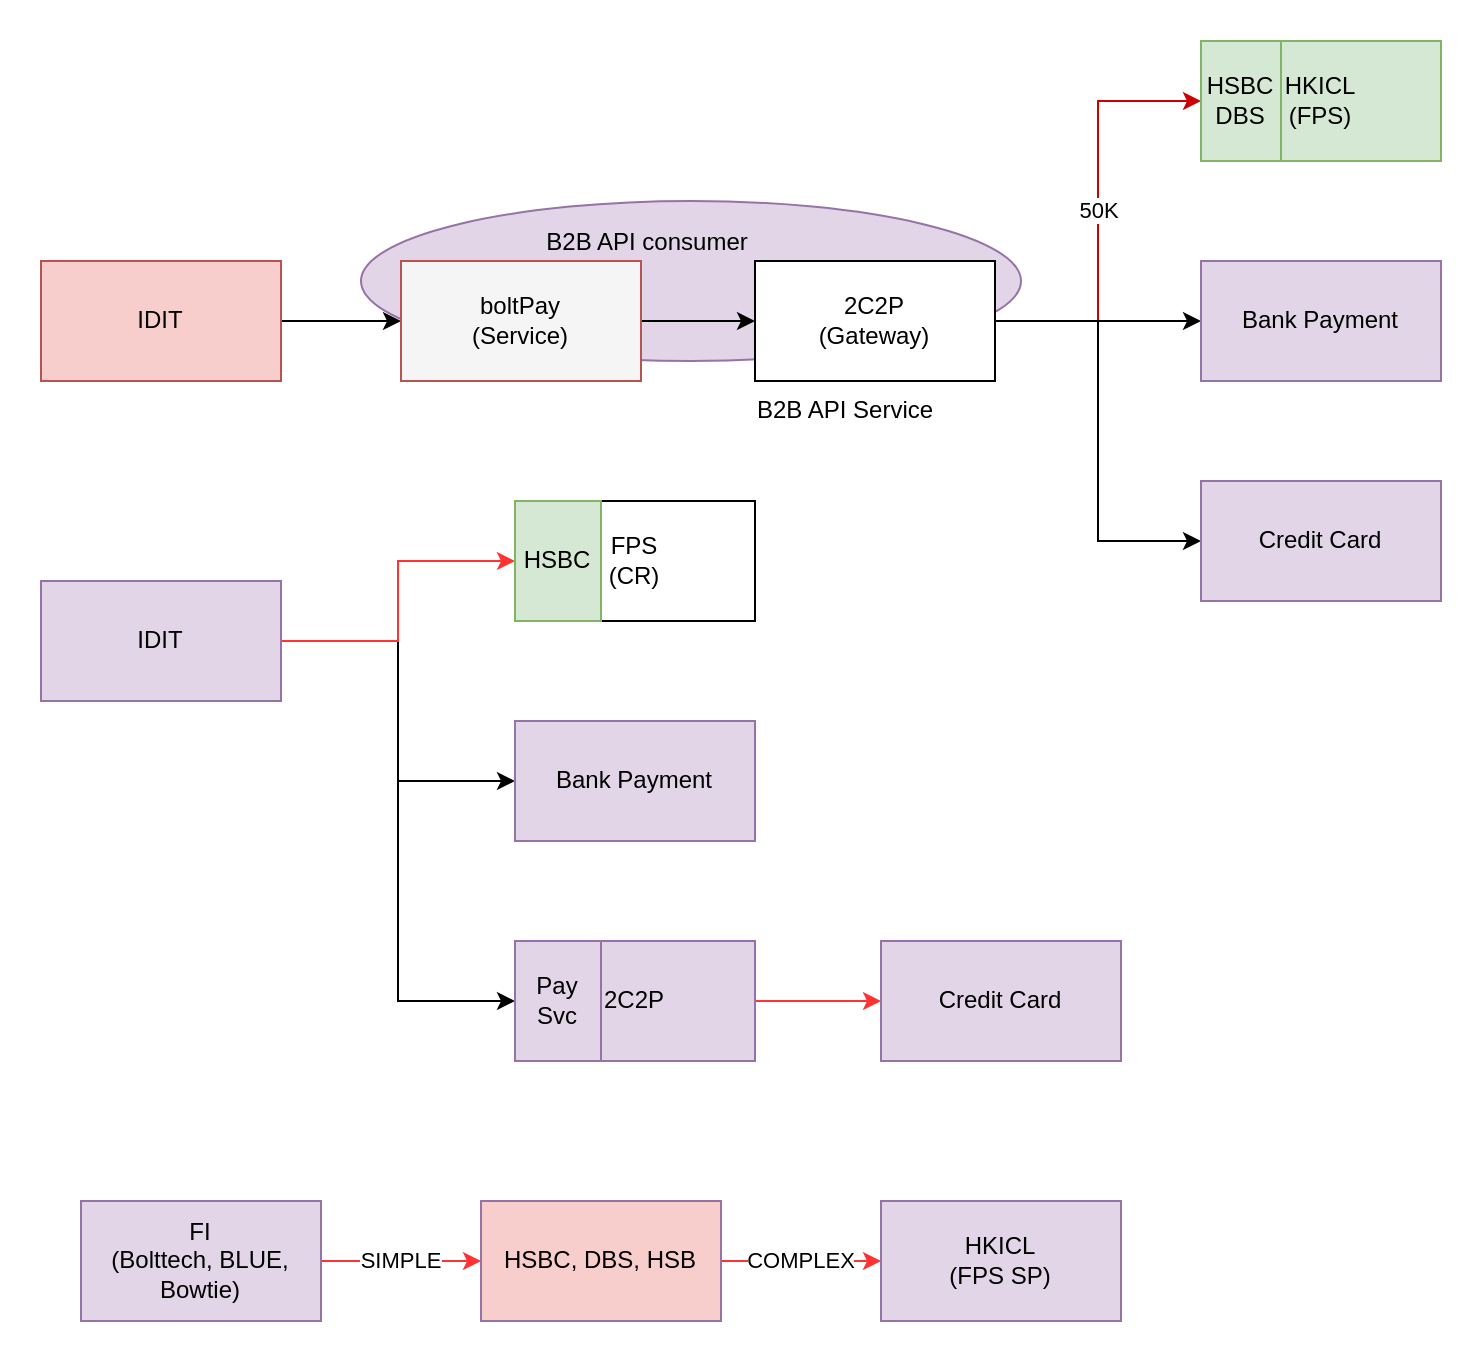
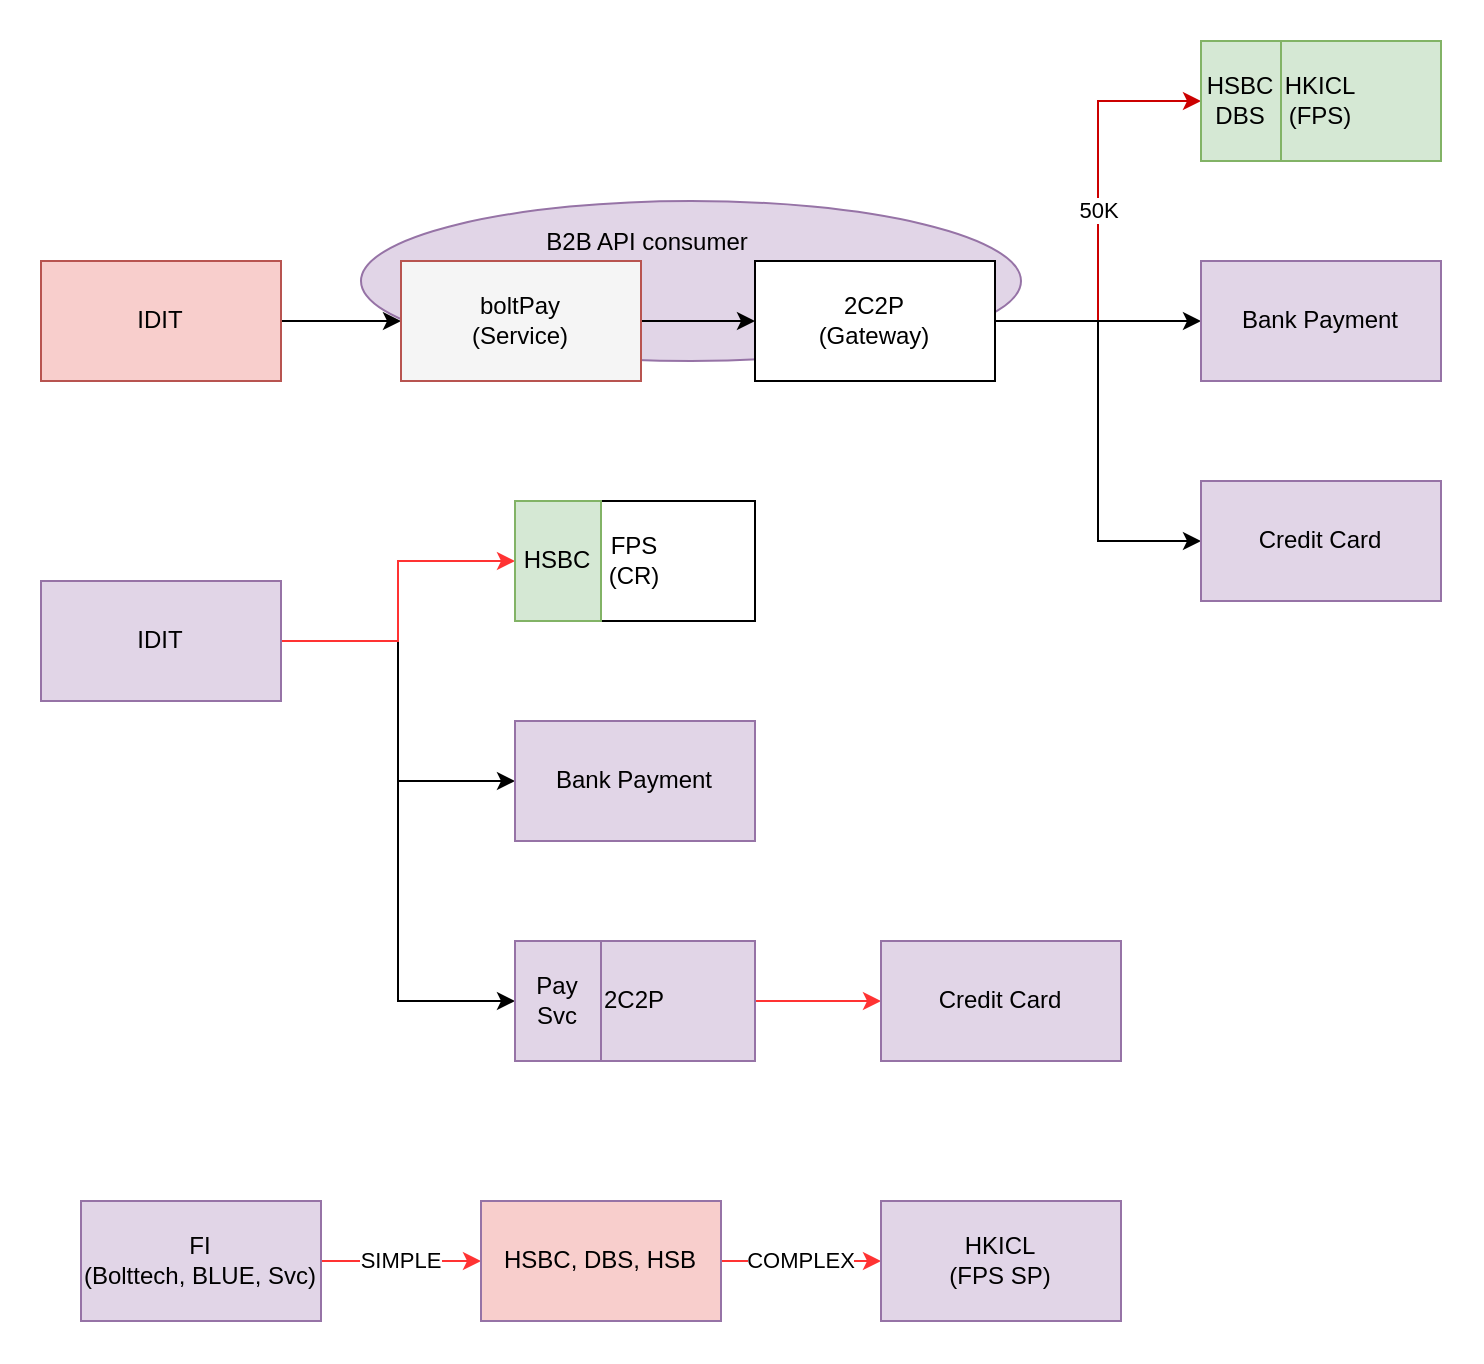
(845, 411) -> none
(201, 1261) -> (201, 1261)
